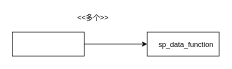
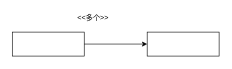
(186, 44) -> none
